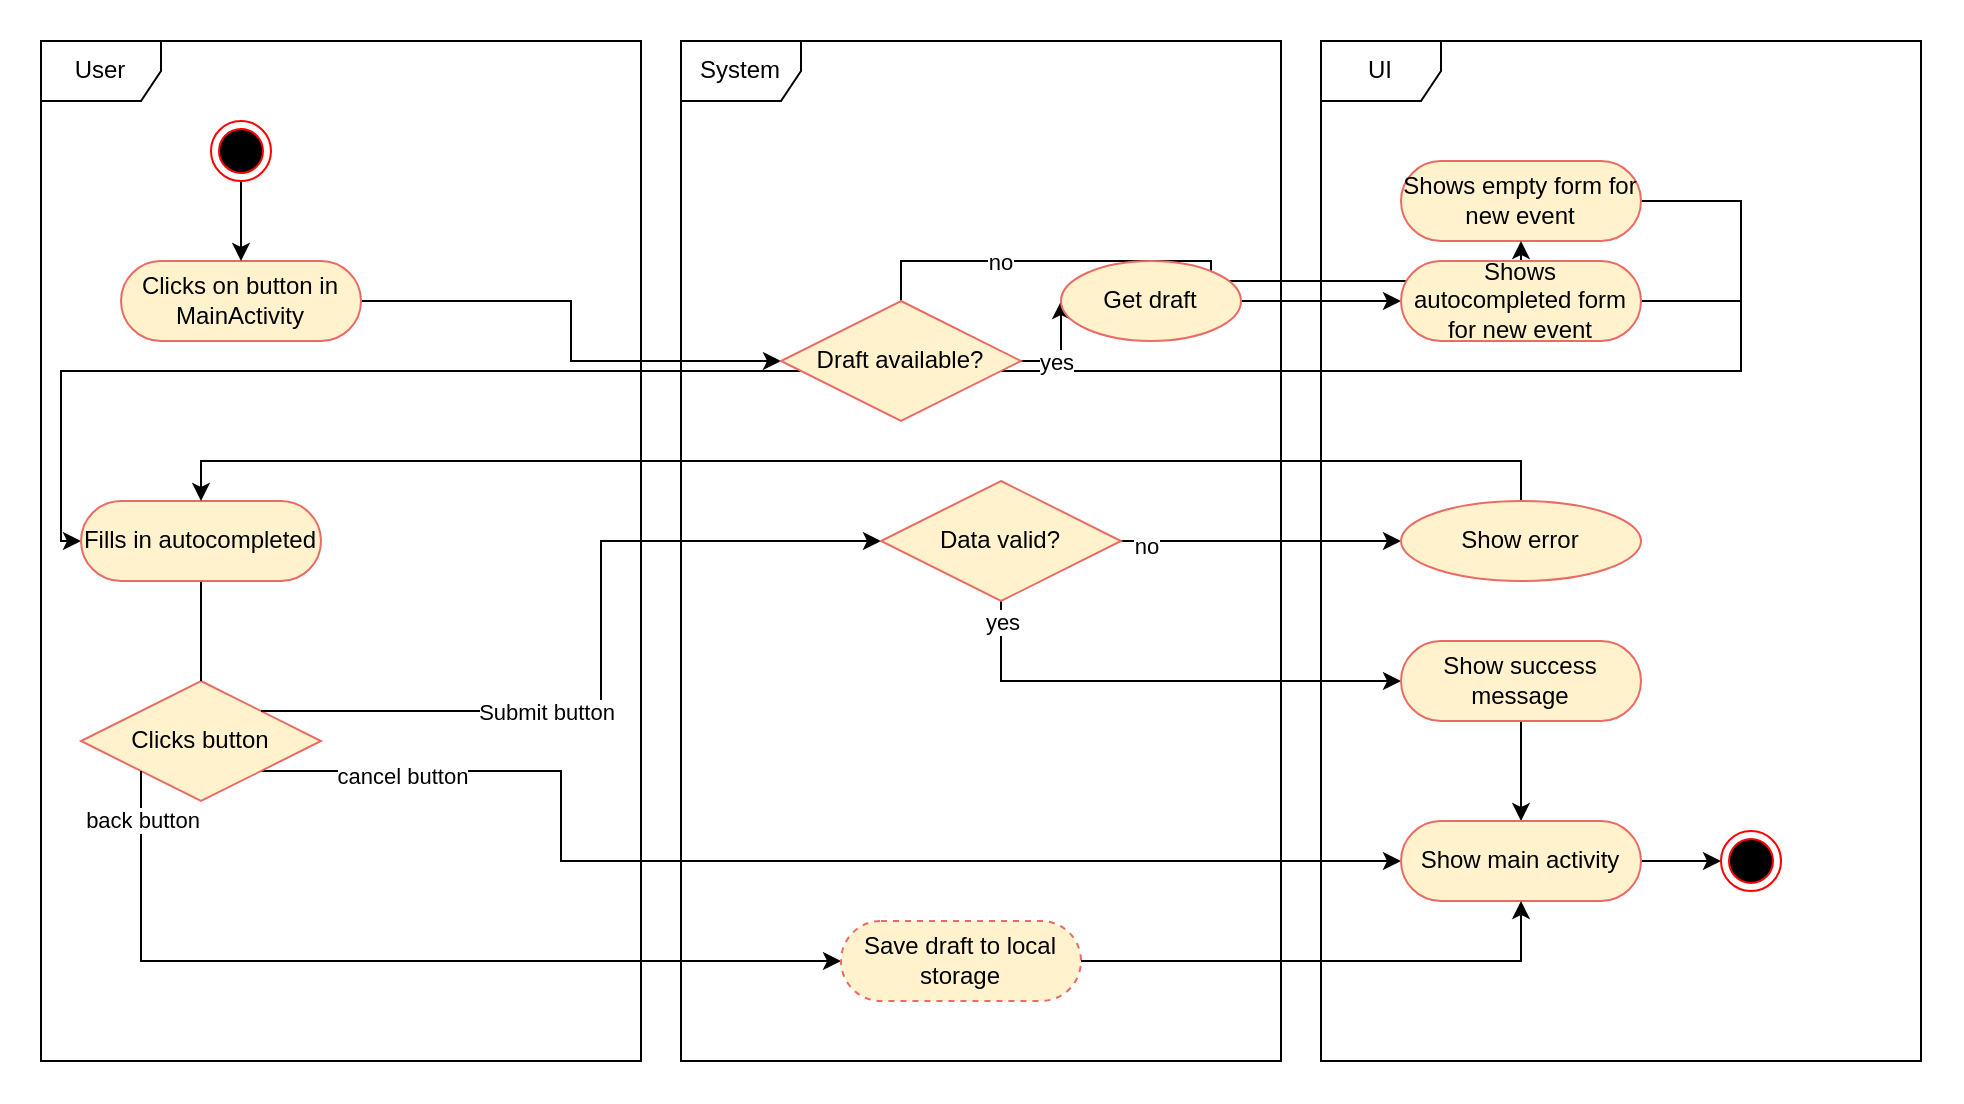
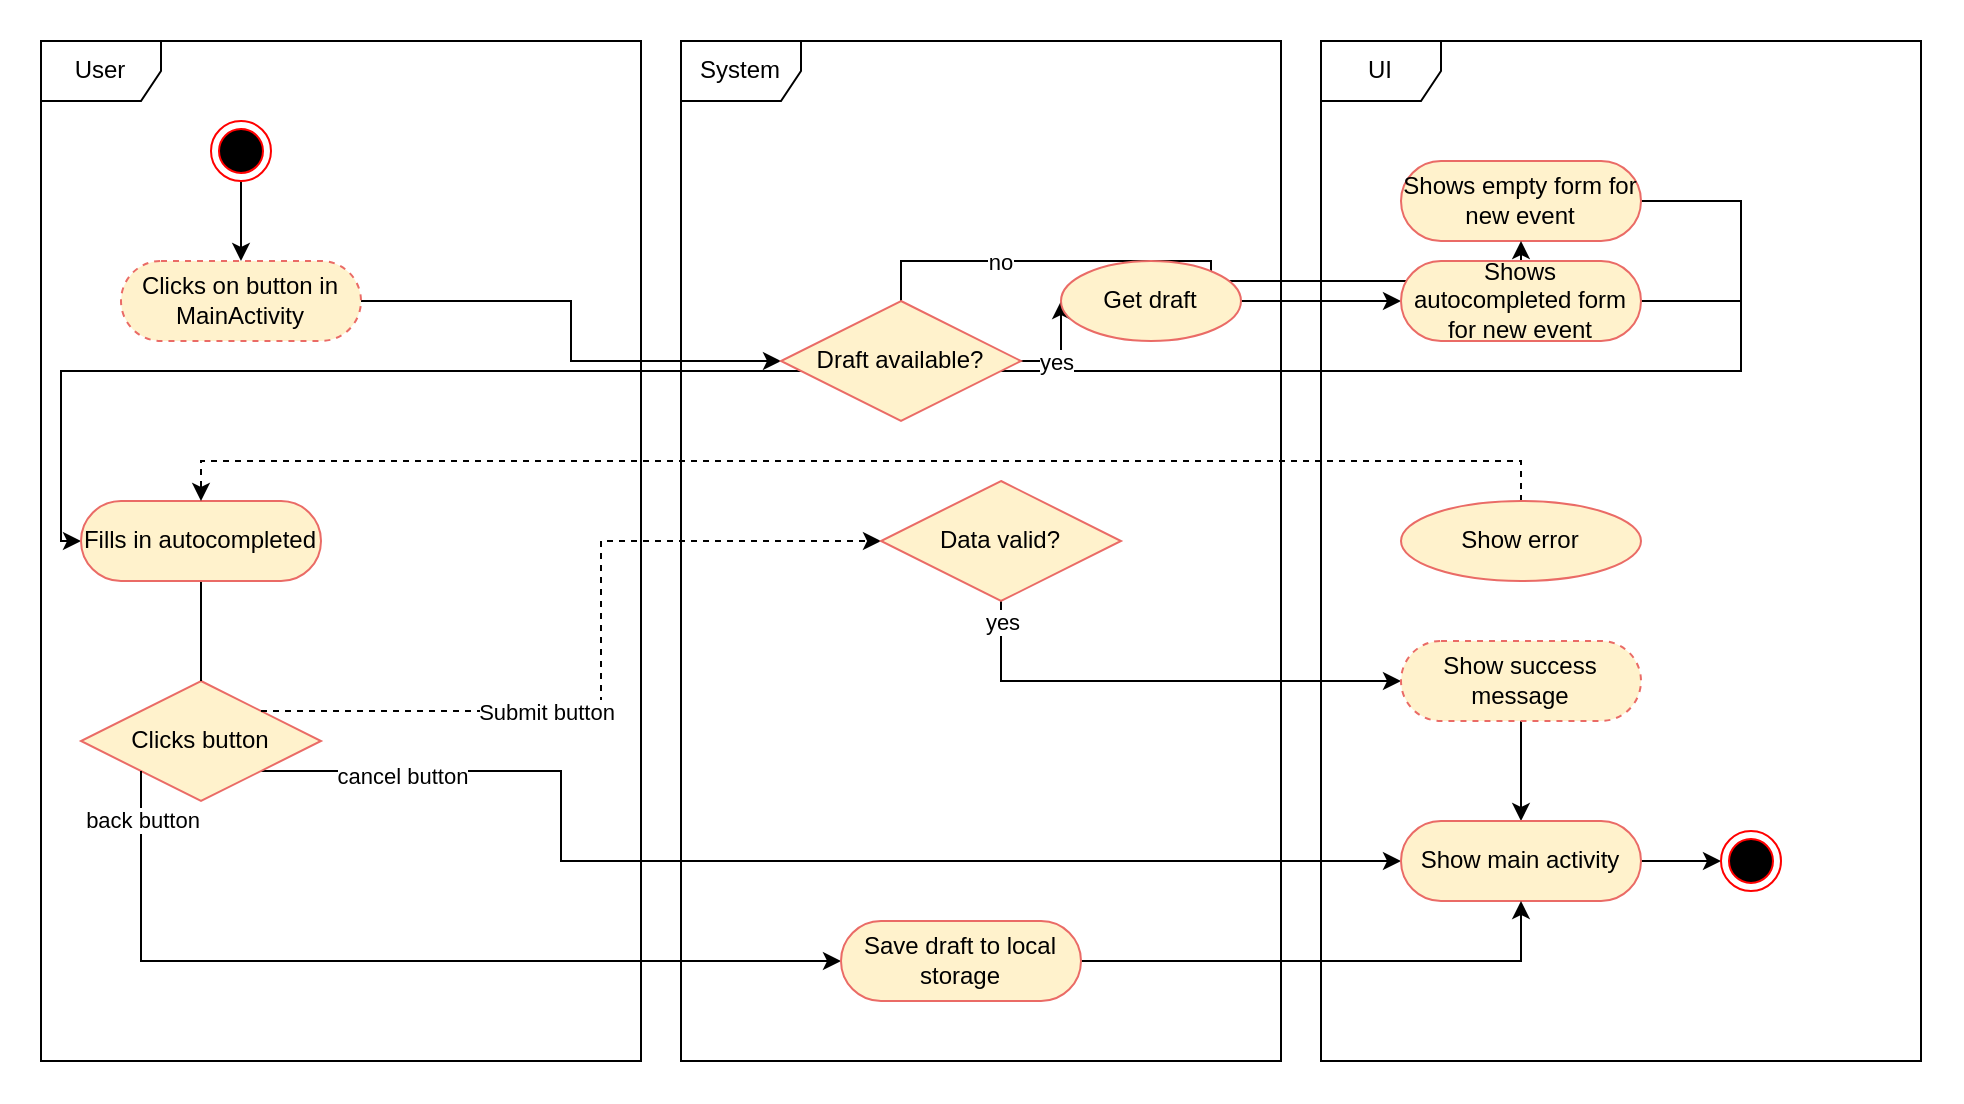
(241, 301) -> (241, 301)
(983, 461) -> (983, 461)
(757, 541) -> (757, 541)
(1254, 541) -> none
(1521, 681) -> (1521, 681)
(961, 961) -> (961, 961)
